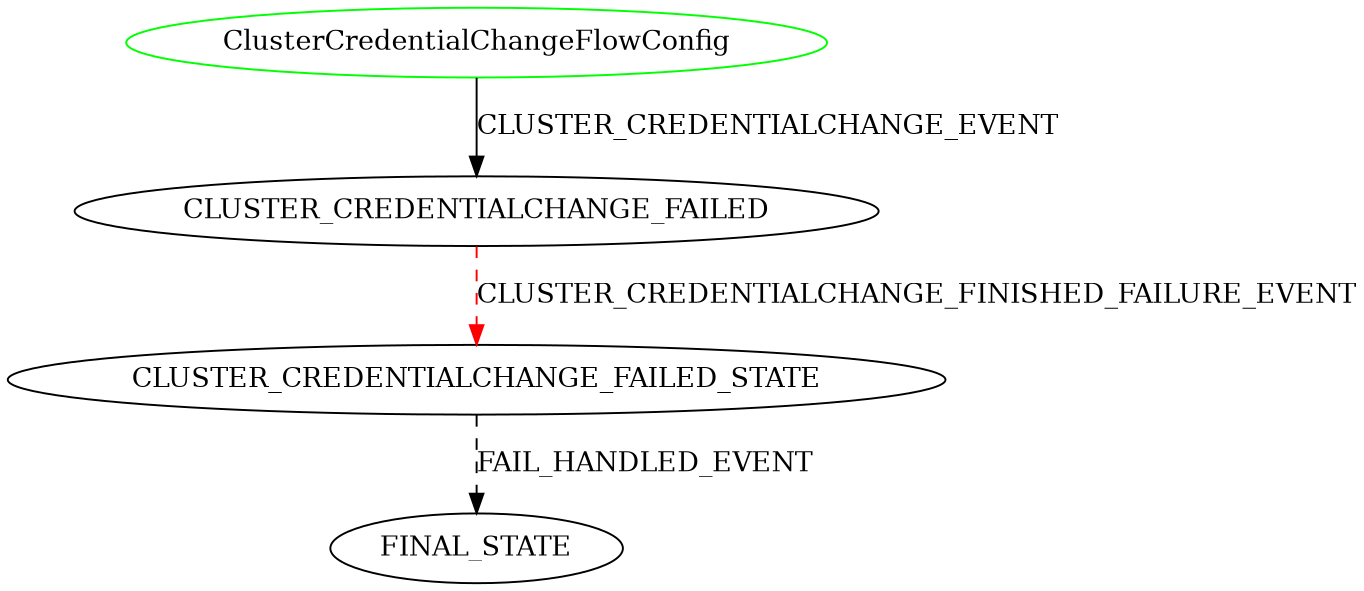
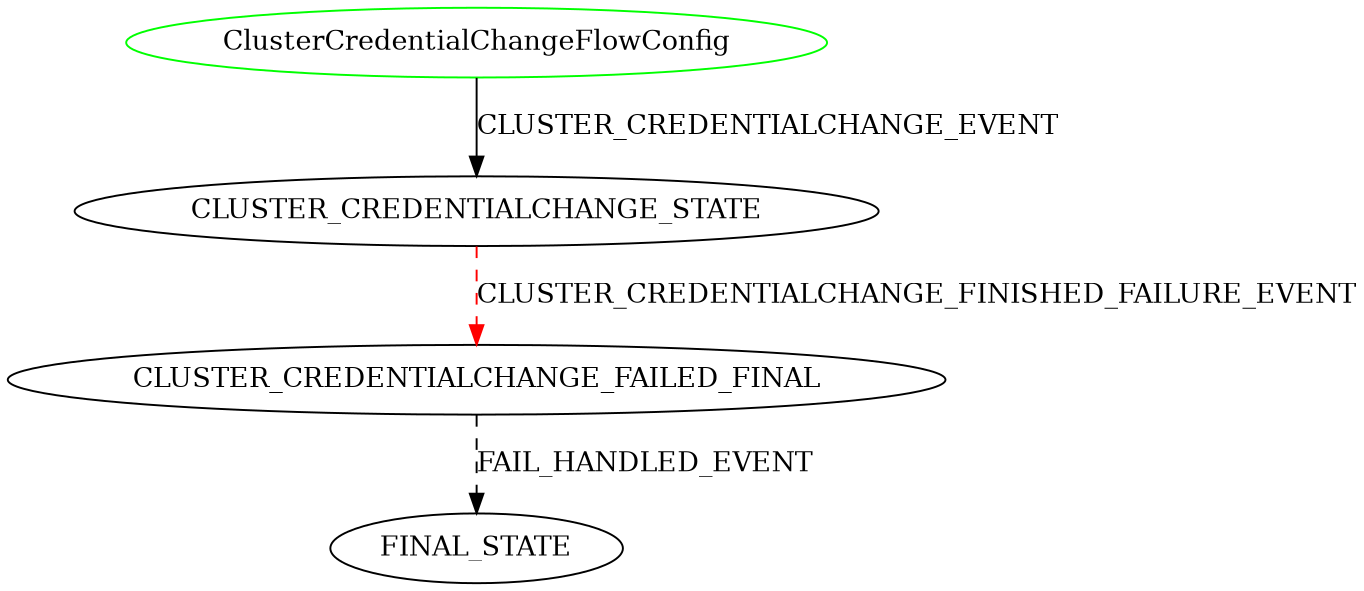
(477, 211) -> (477, 211)
(477, 380) -> (477, 380)
